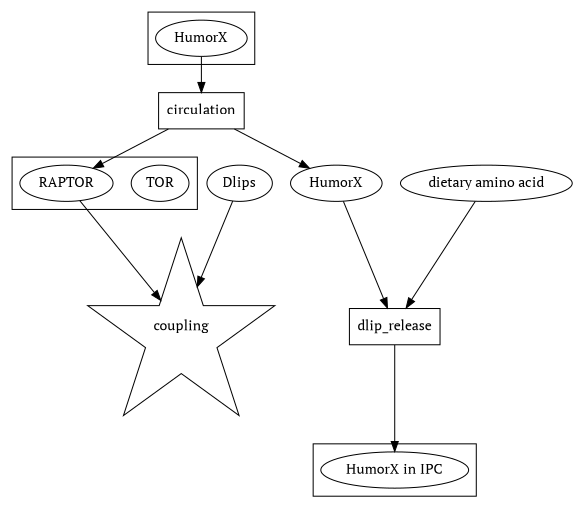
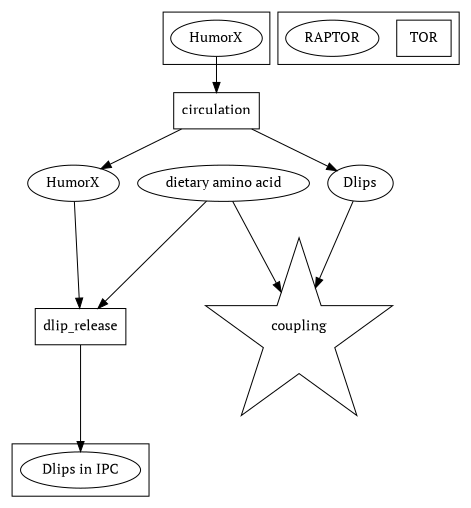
(135, 146) -> (290, 148)
(160, 183) -> (424, 38)
(117, 247) -> (254, 242)
(395, 470) -> (81, 470)
